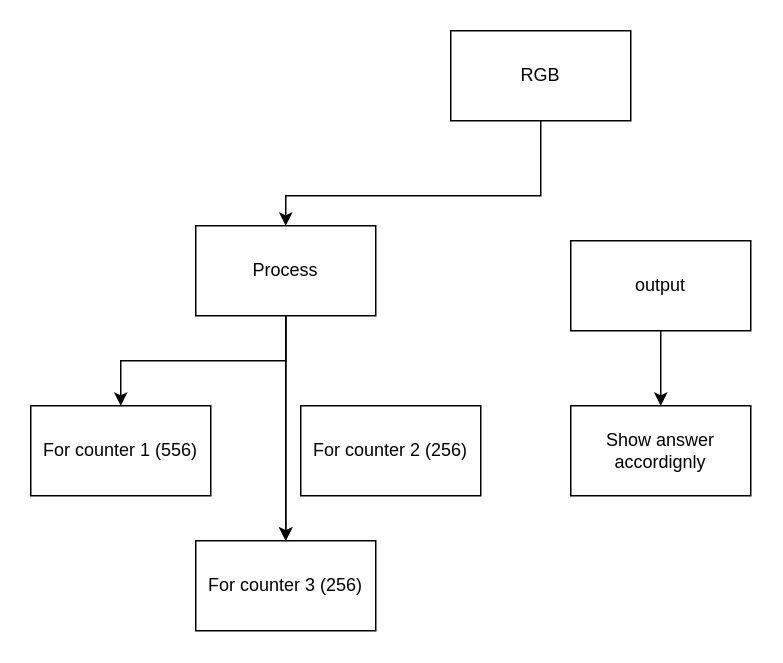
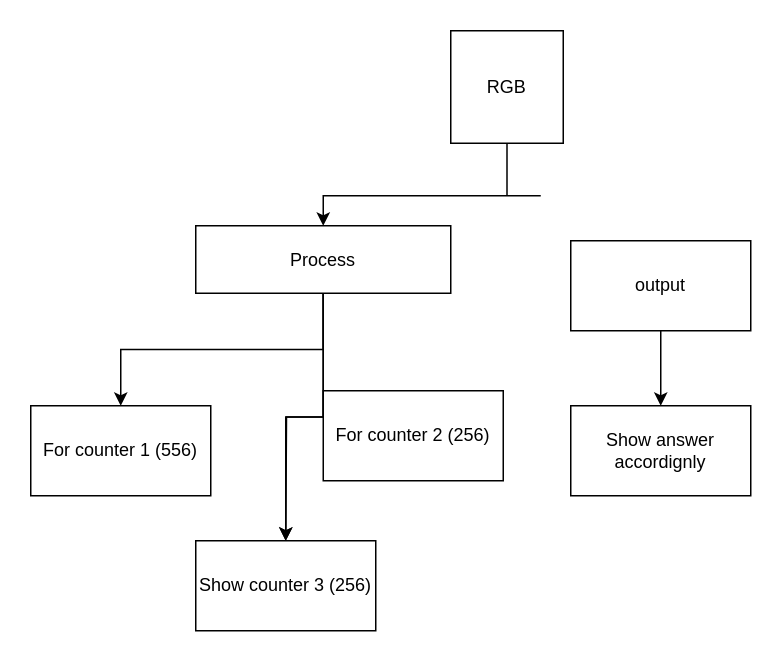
(541, 76) -> (507, 87)
(286, 271) -> (323, 260)
(391, 451) -> (413, 436)
(286, 586) -> (286, 586)
